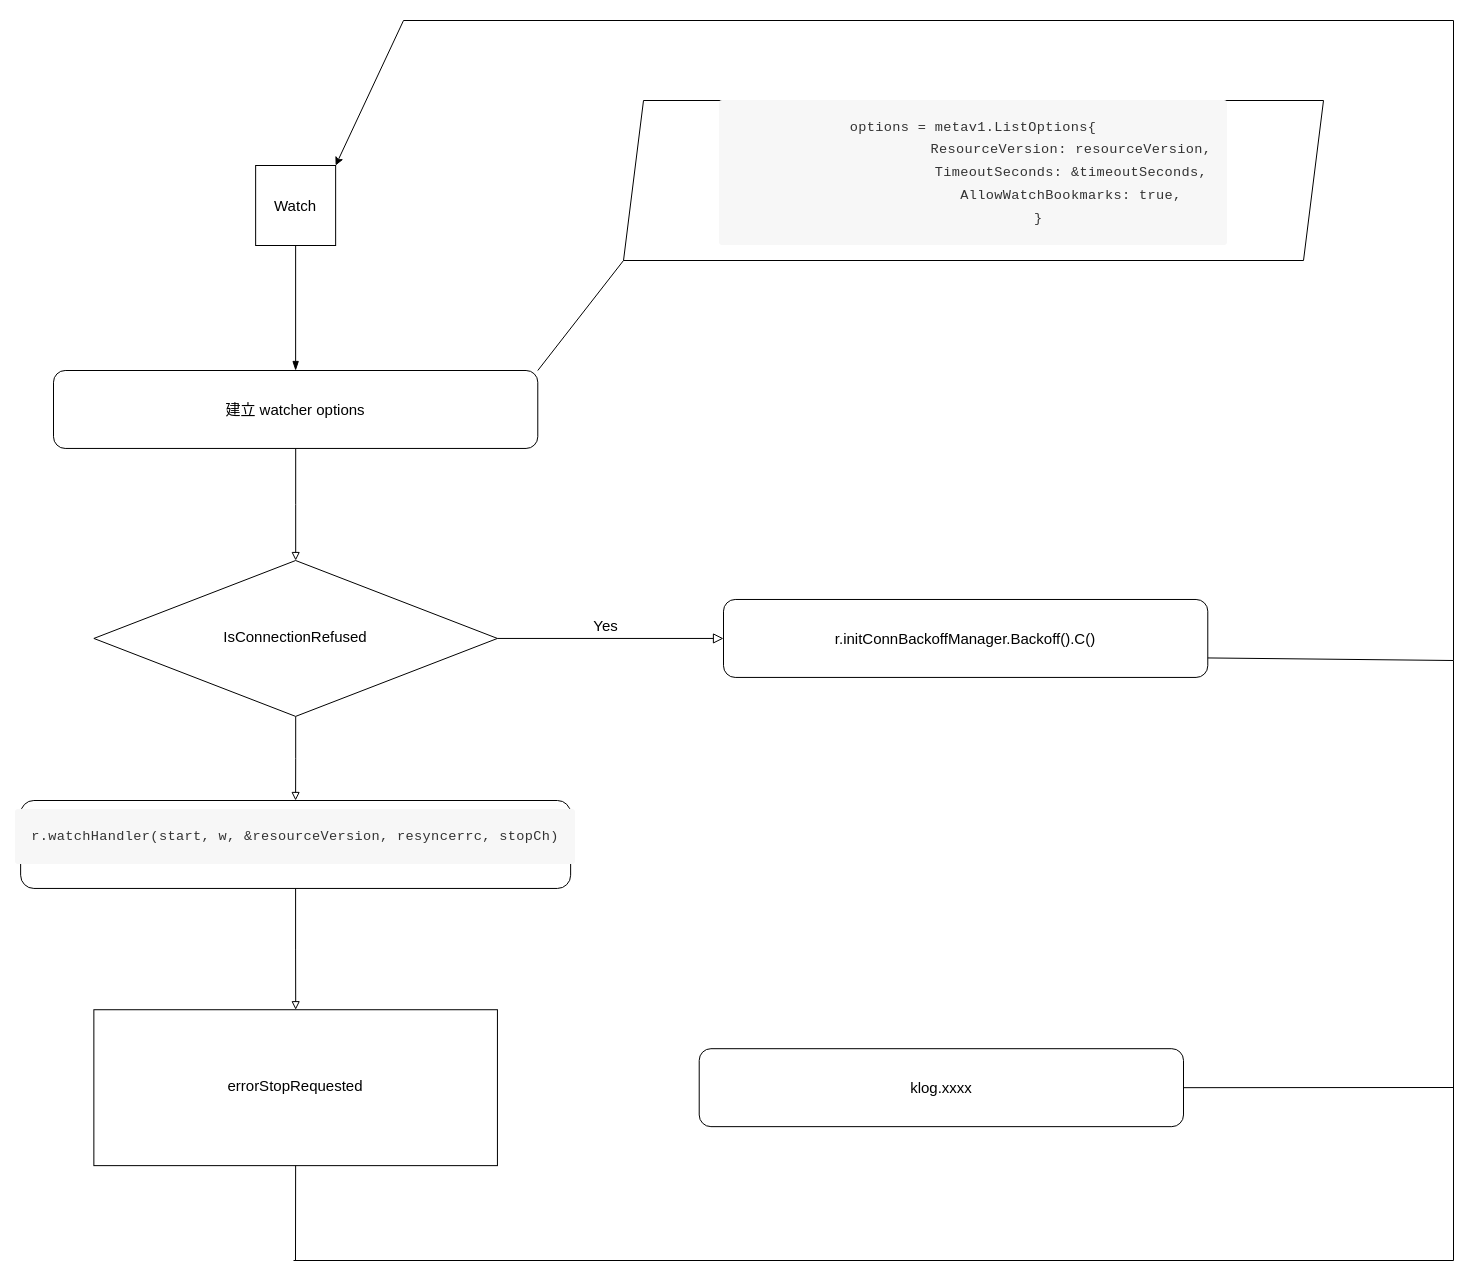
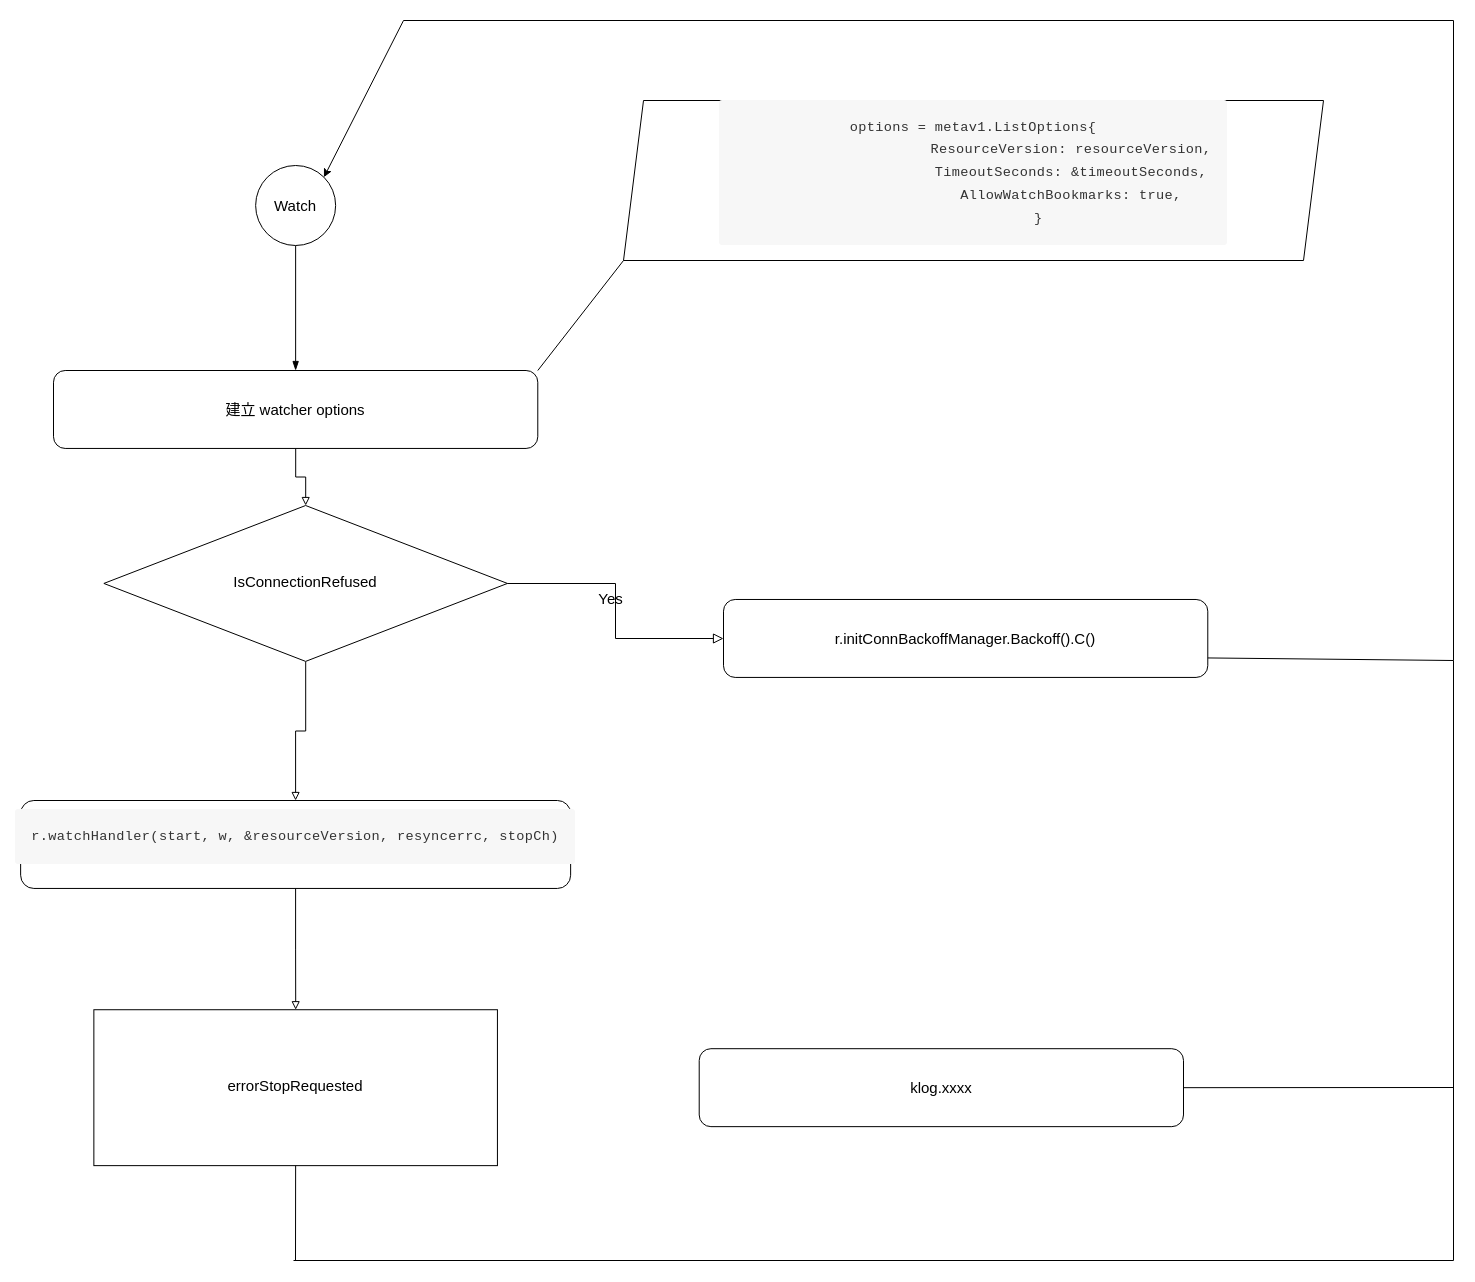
(296, 206) -> (296, 206)
(296, 638) -> (306, 583)
